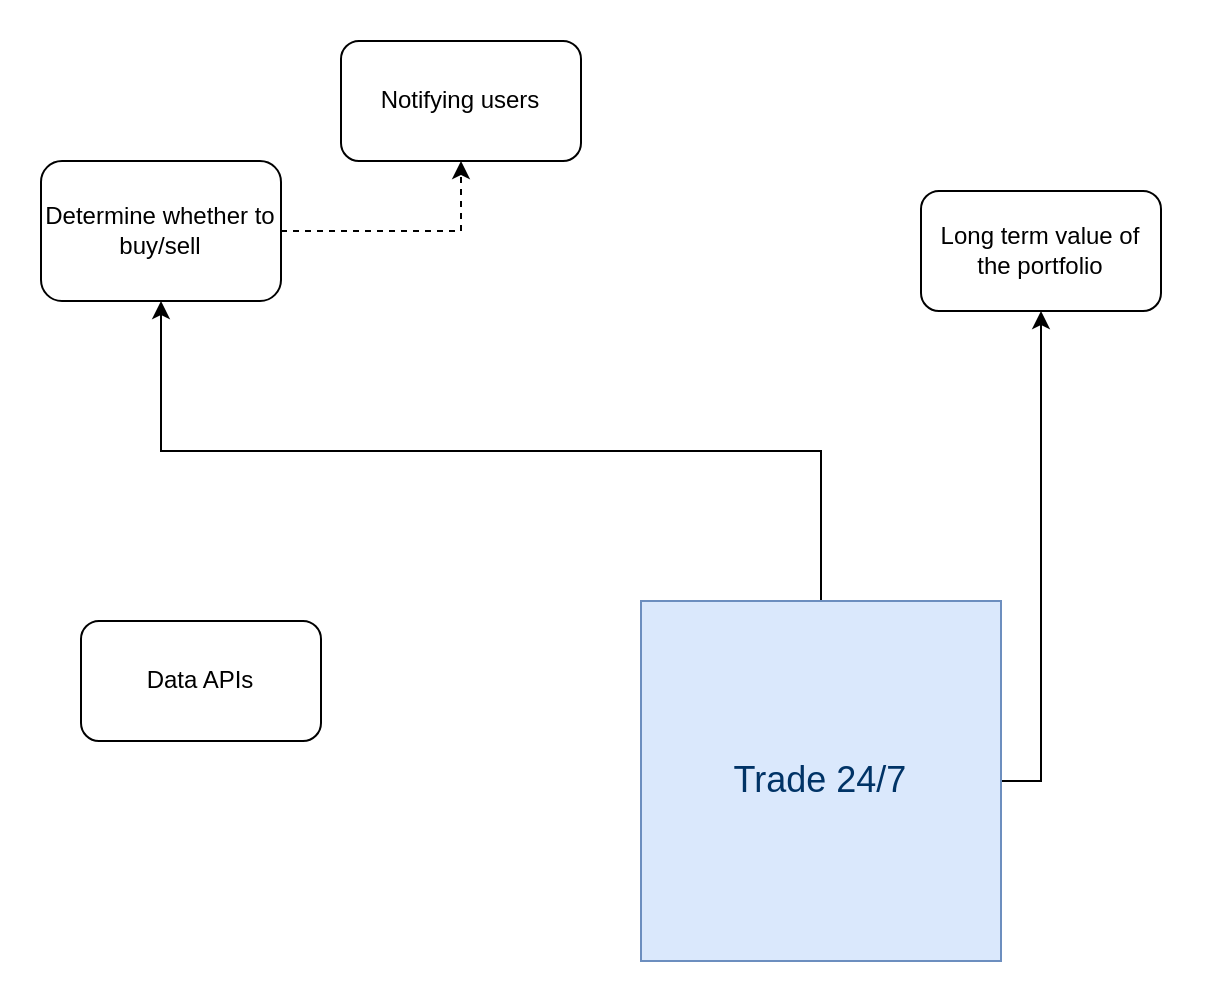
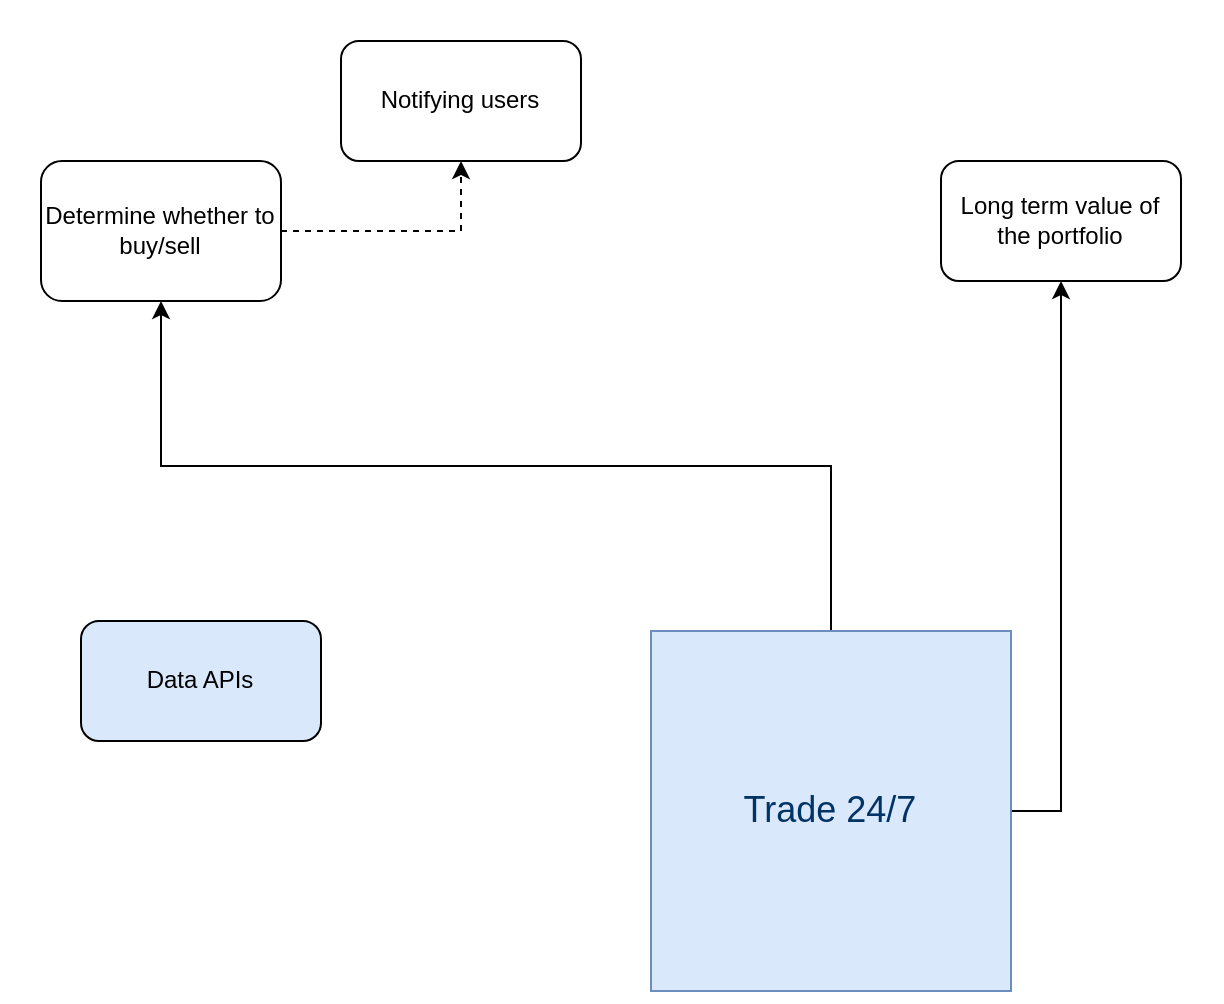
(1041, 251) -> (1061, 221)
(201, 681) -> (201, 681)
(821, 781) -> (831, 811)
